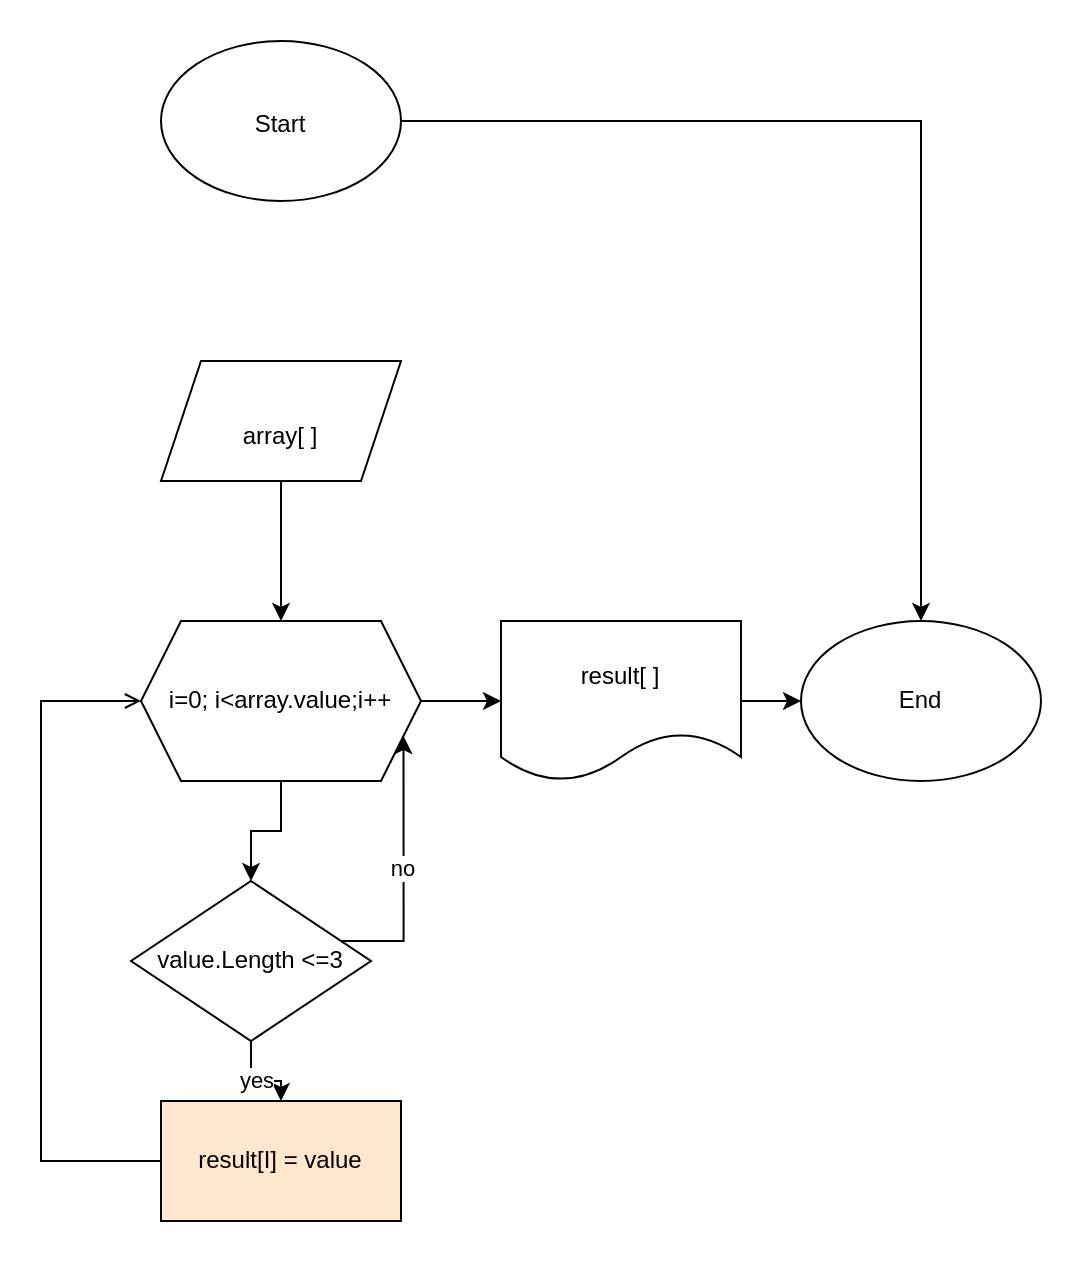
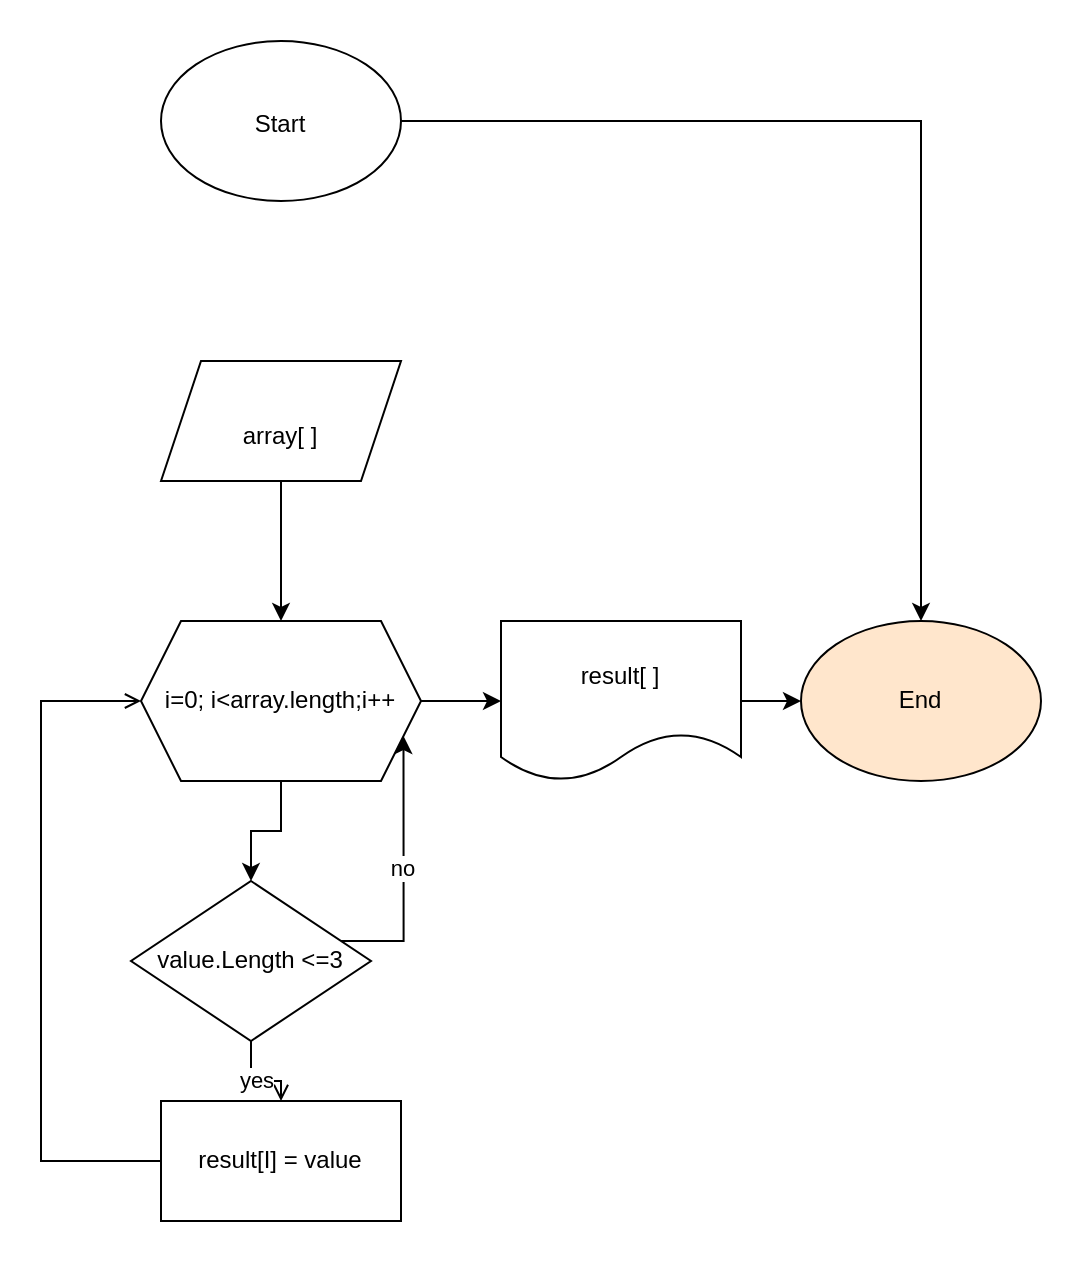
(281, 701) -> (281, 701)
(921, 701) -> (921, 701)
(281, 1086) -> (281, 1089)
(281, 1161) -> (281, 1161)
